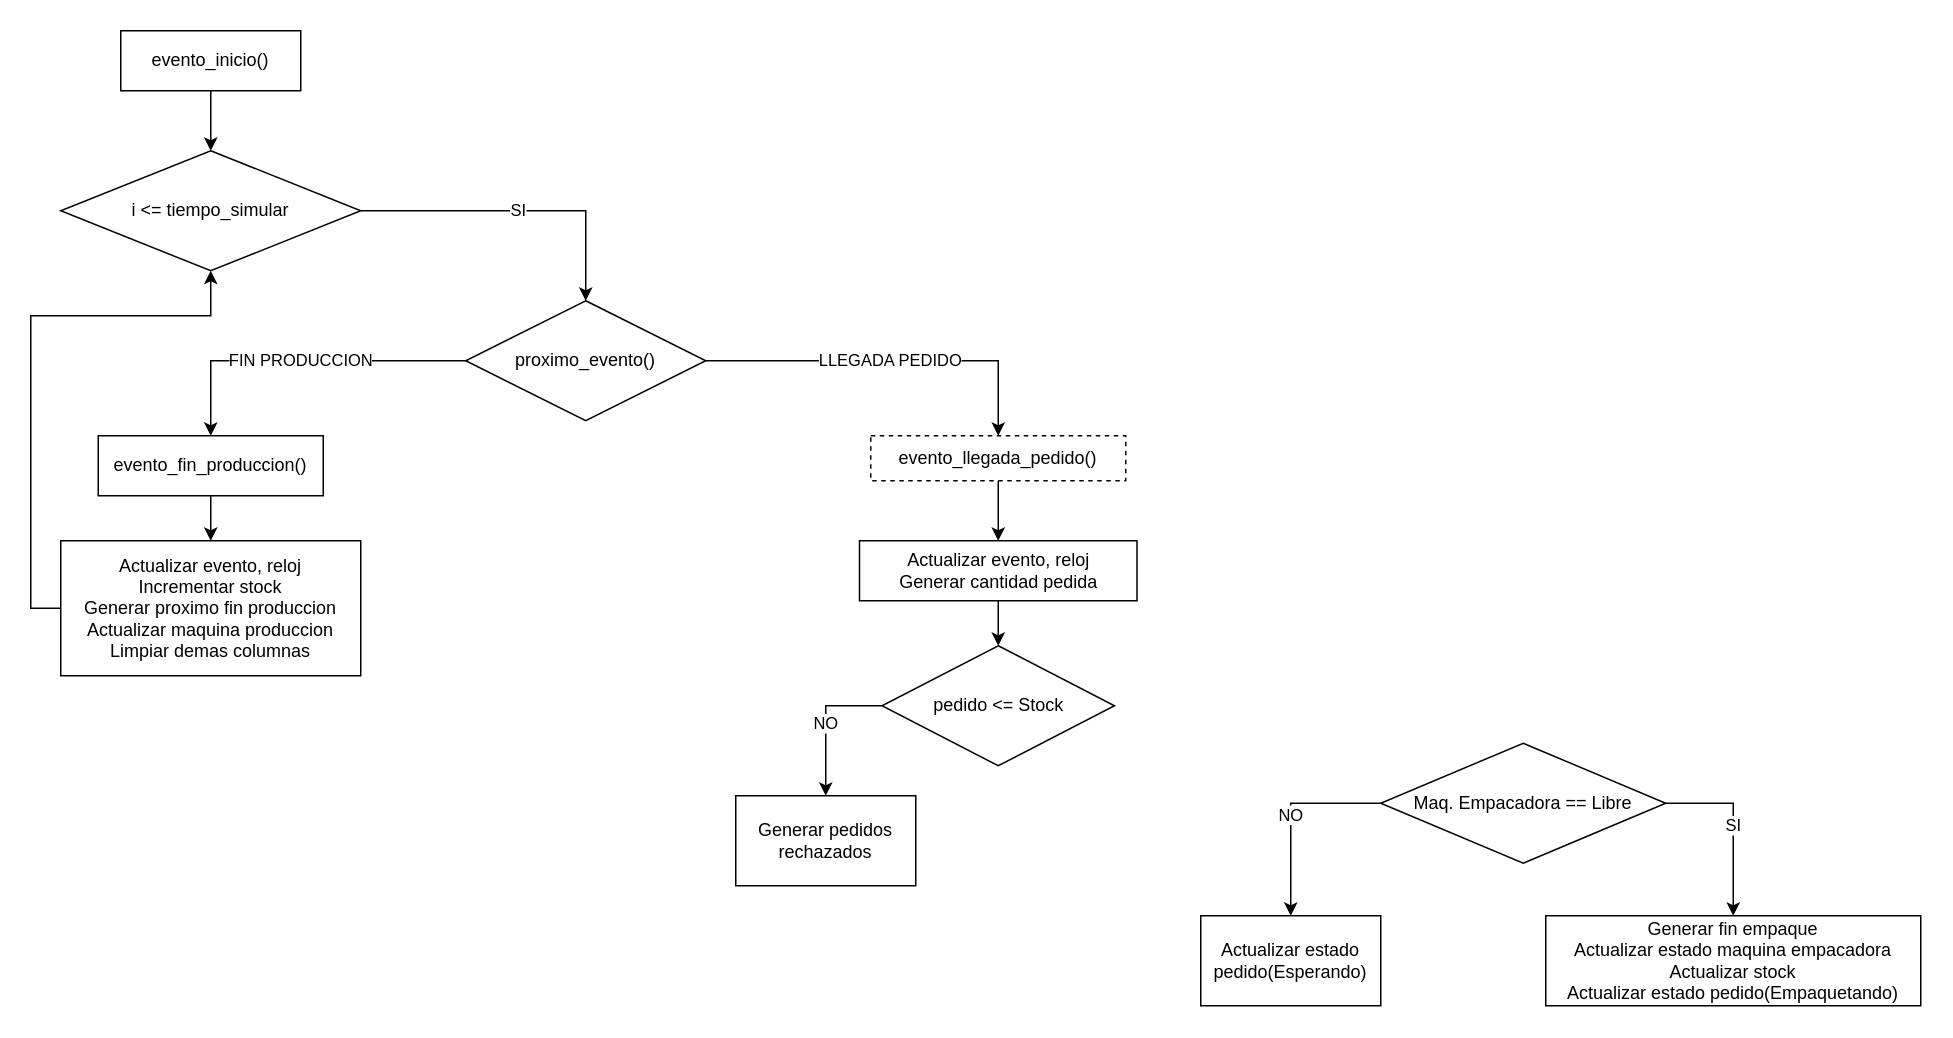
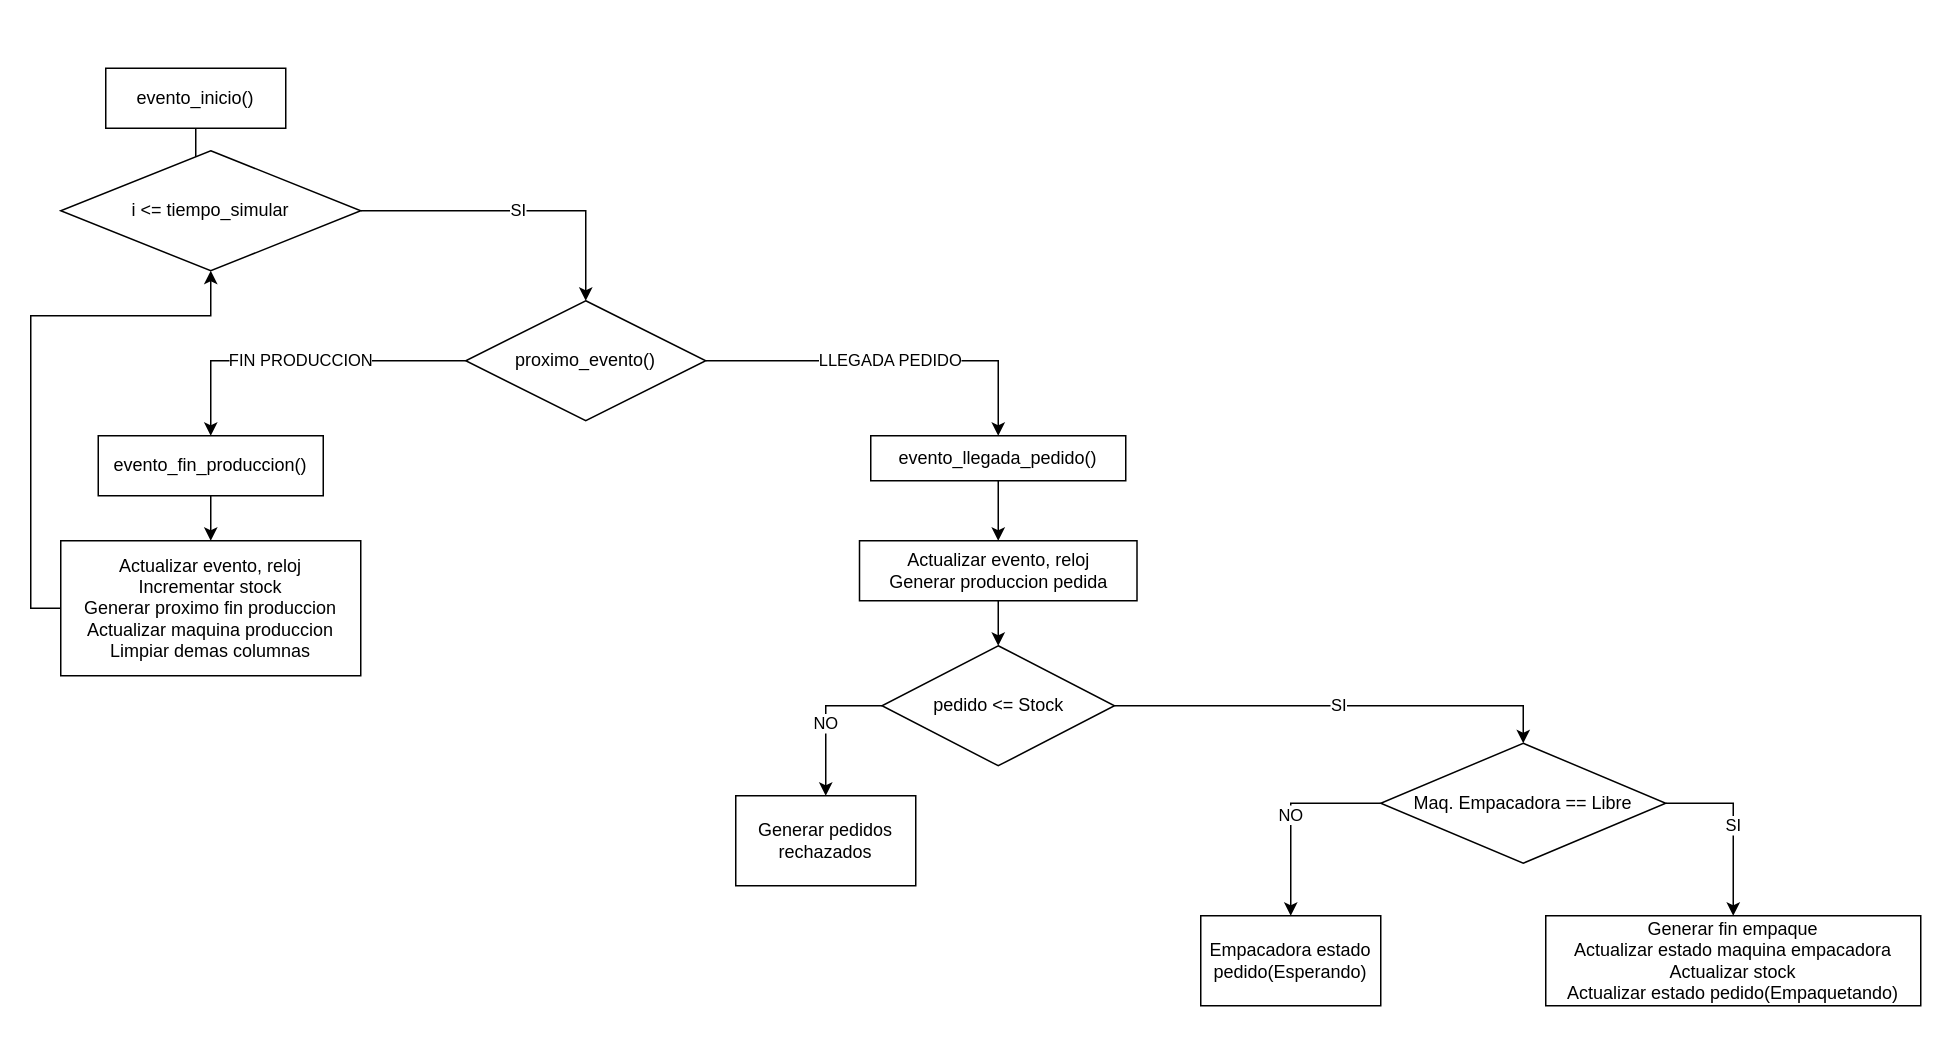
(211, 61) -> (196, 98)
(998, 458) -> (998, 458)
(999, 571) -> (999, 571)
none -> (1332, 706)
(1291, 961) -> (1291, 961)
